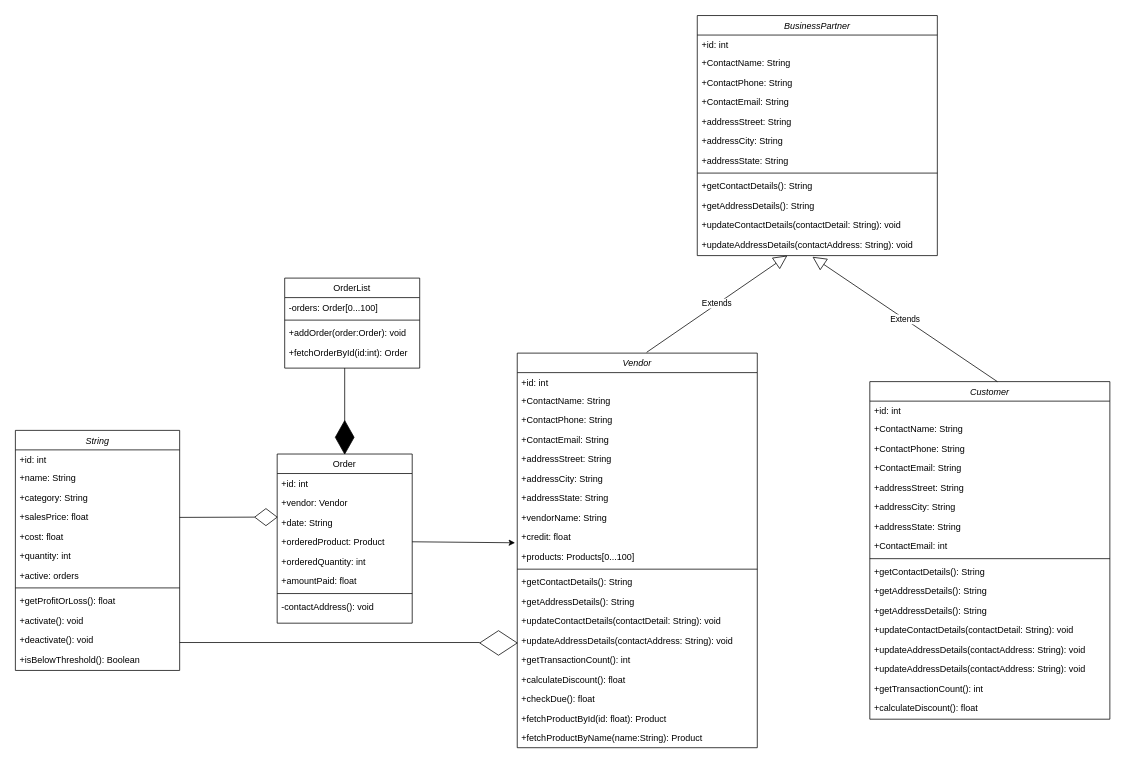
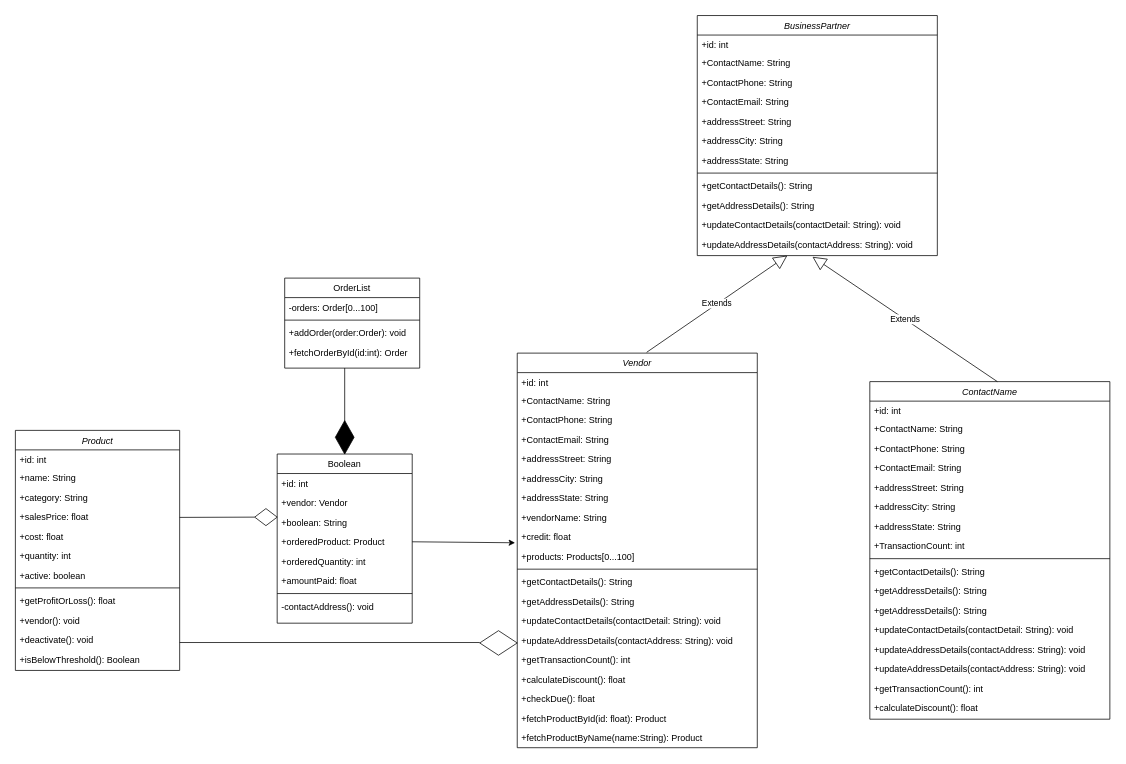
(989, 392) -> (989, 392)
(97, 440) -> (97, 440)
(344, 464) -> (344, 464)
(311, 522) -> (317, 522)
(913, 546) -> (925, 546)
(54, 575) -> (55, 575)
(58, 620) -> (54, 620)
